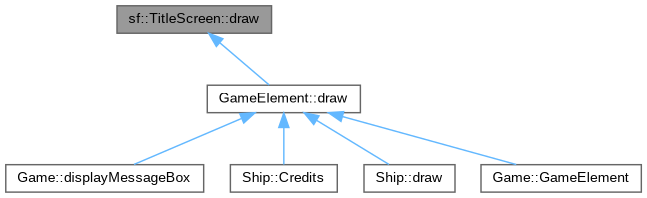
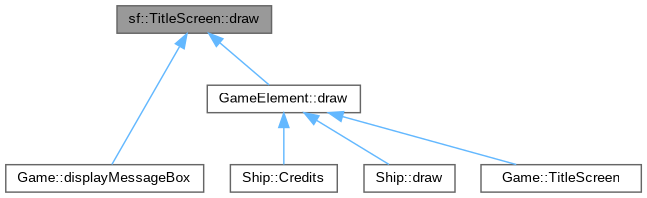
(188, 141) -> (146, 106)
(561, 178) -> (561, 178)
